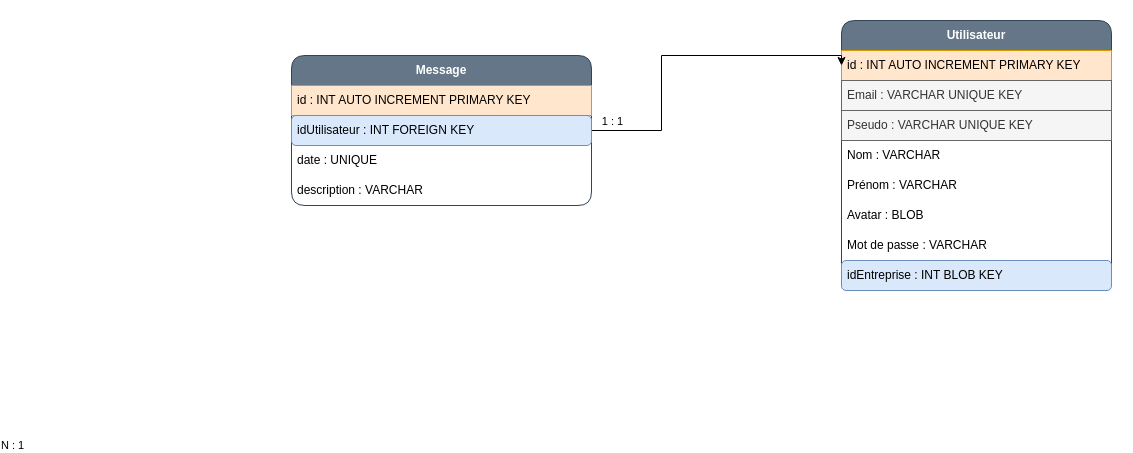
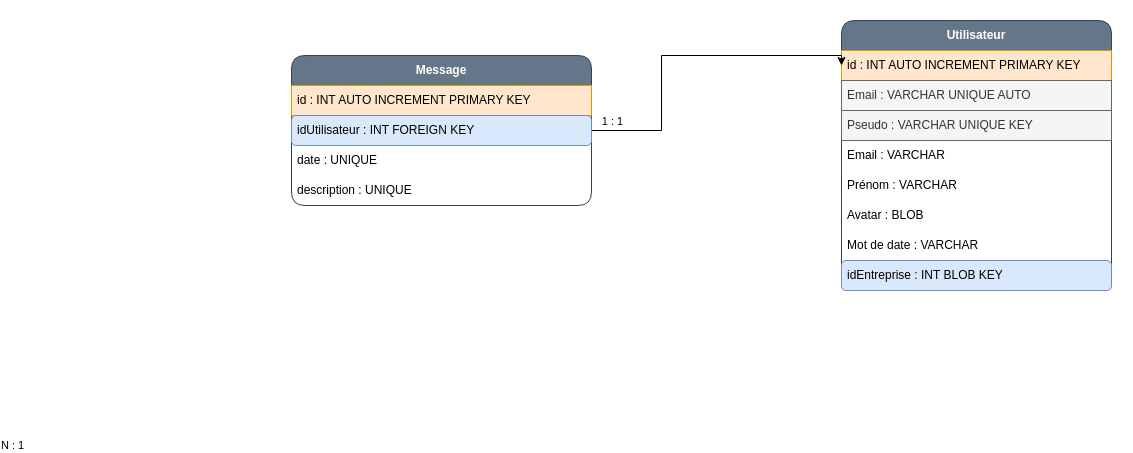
(924, 96) -> (927, 96)
(887, 156) -> (890, 156)
(360, 191) -> (357, 191)
(914, 246) -> (910, 246)
